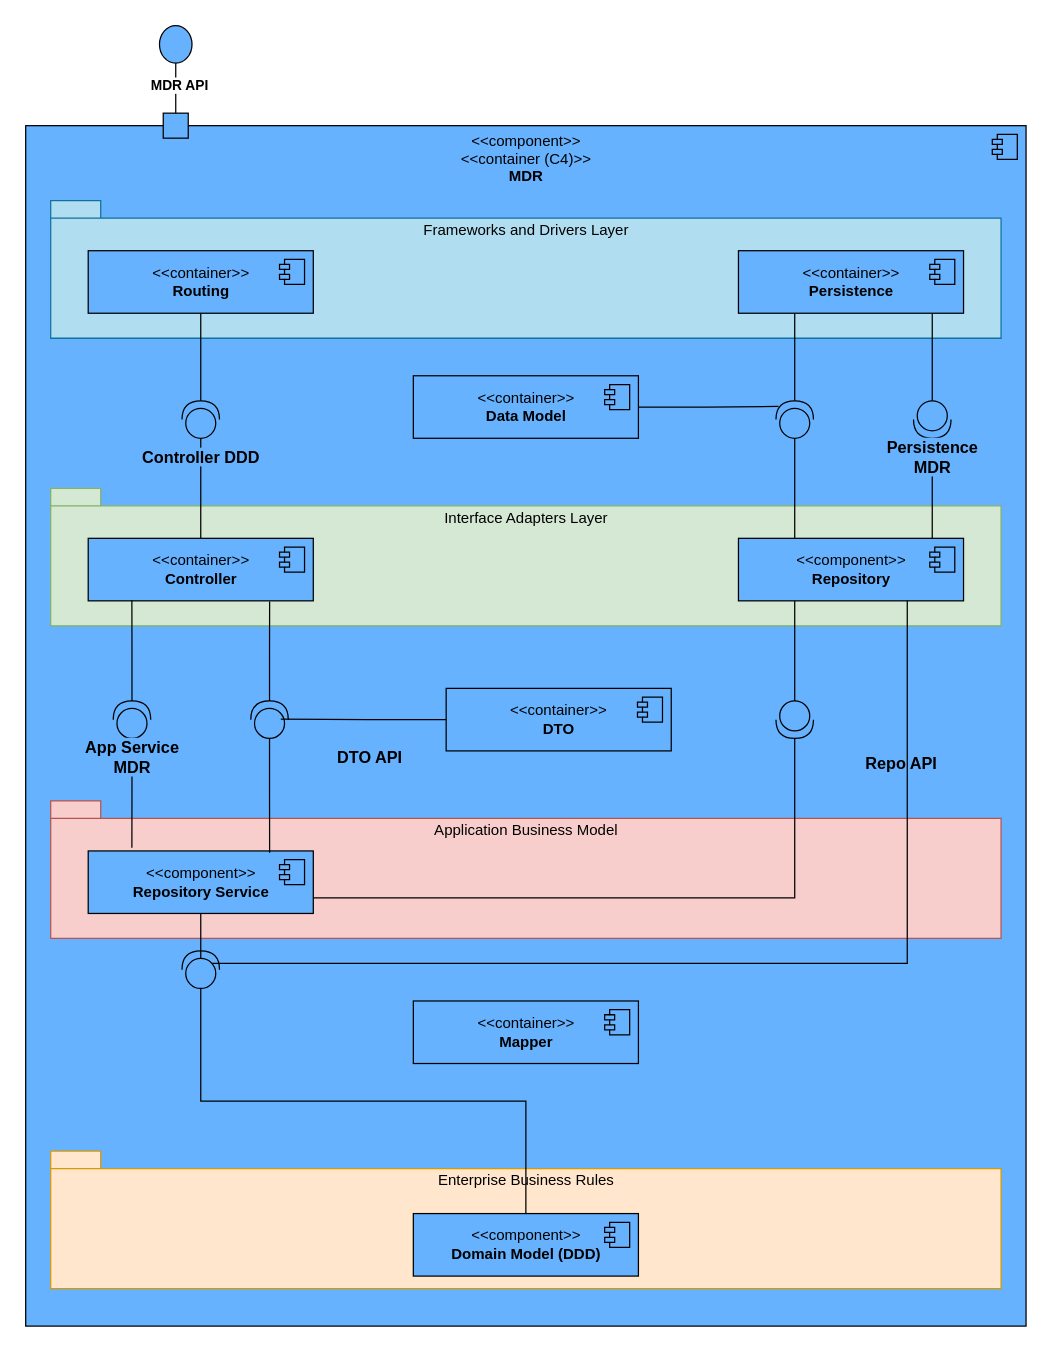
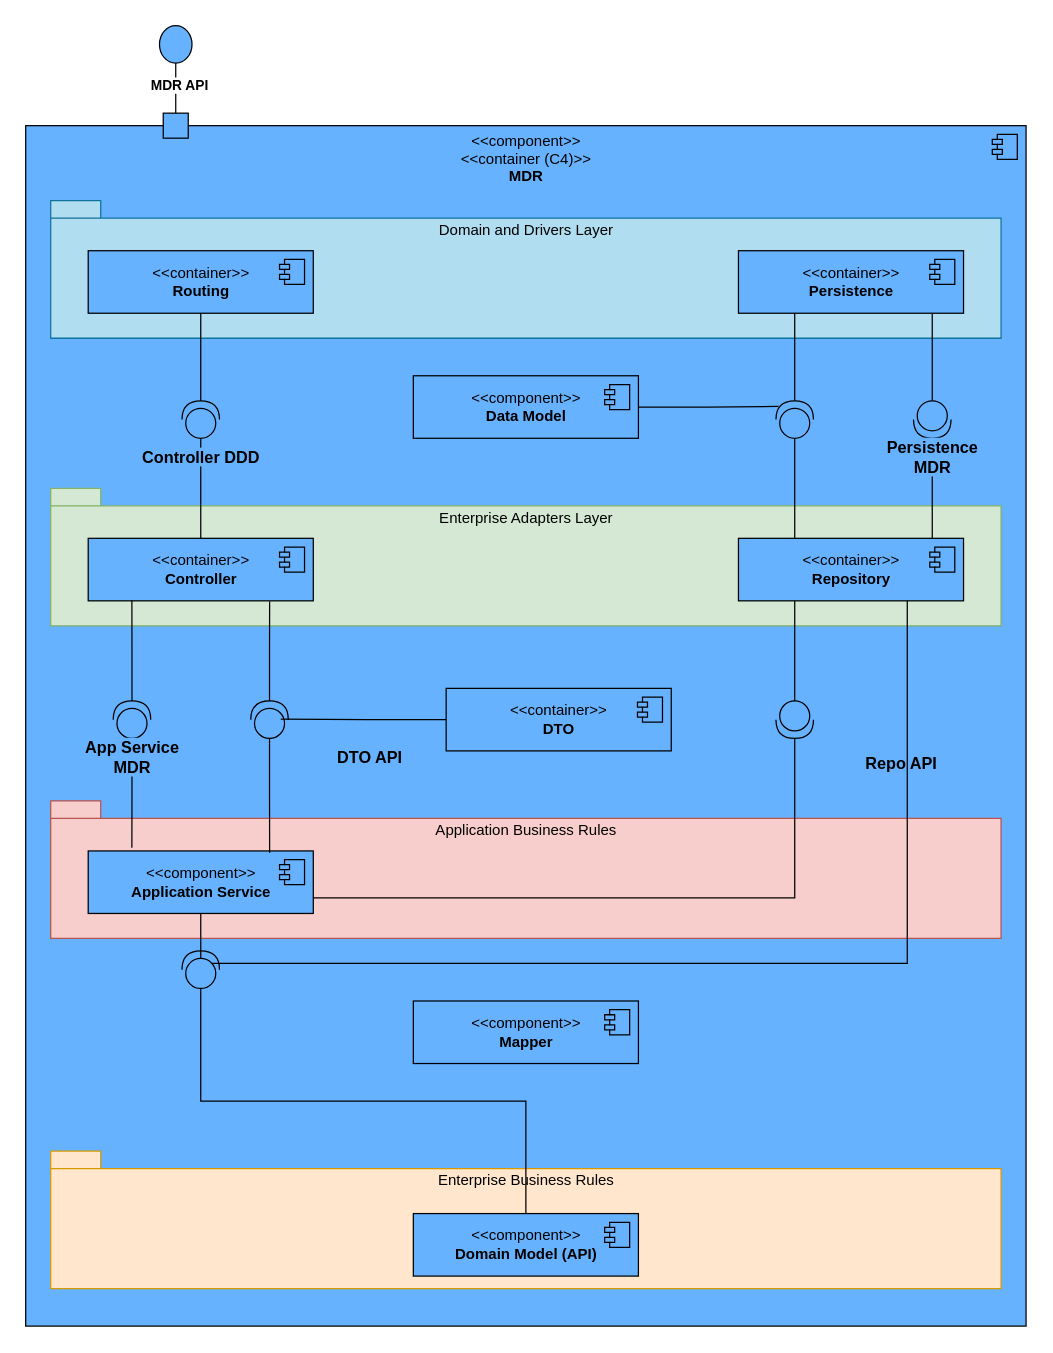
(526, 276) -> (526, 276)
(526, 407) -> (526, 407)
(526, 563) -> (526, 563)
(851, 569) -> (851, 569)
(526, 876) -> (526, 876)
(201, 882) -> (201, 882)
(526, 1032) -> (526, 1032)
(526, 1244) -> (526, 1244)
